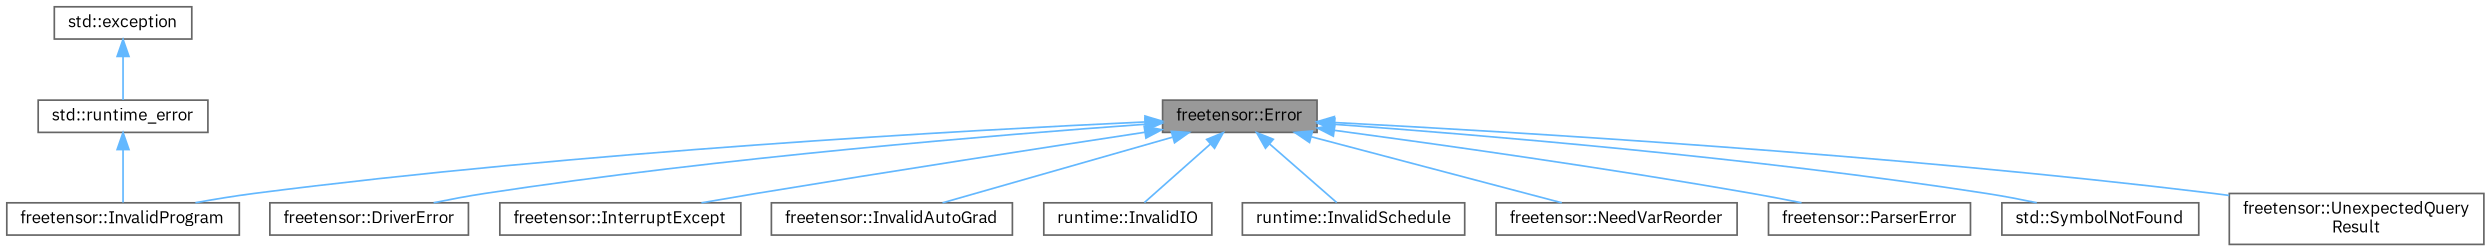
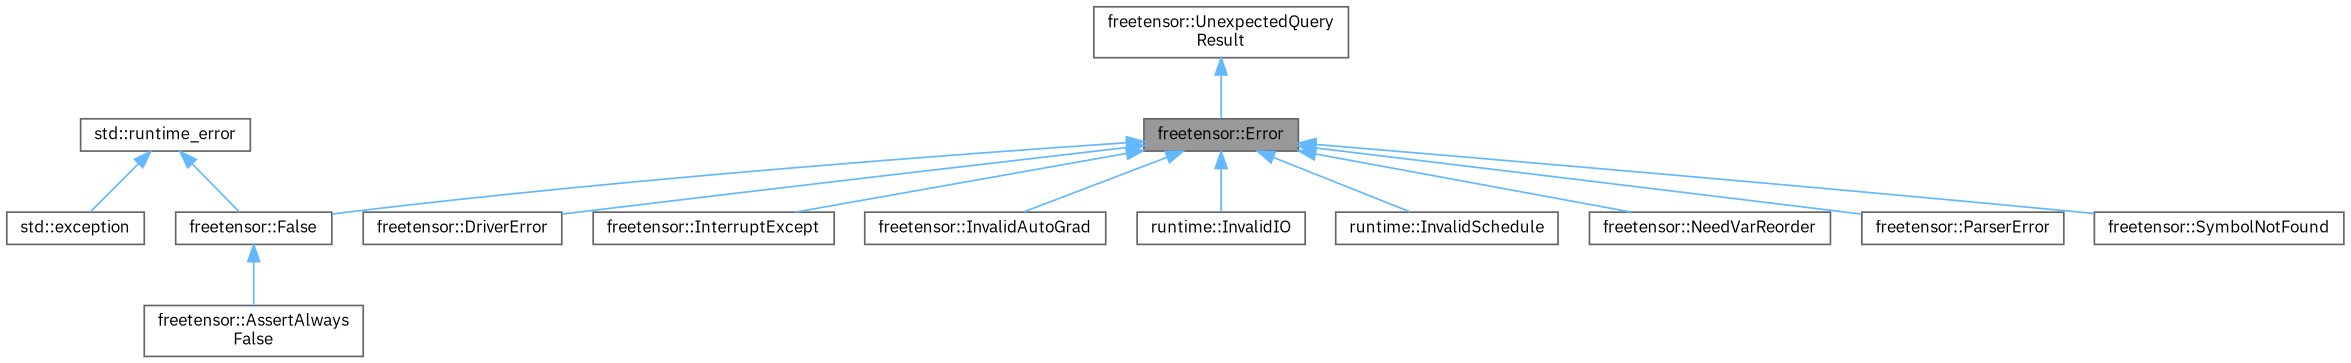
(123, 78) -> (114, 188)
(1782, 152) -> (1221, 97)
(123, 219) -> (254, 228)
(2100, 219) -> (2219, 228)
none -> (254, 331)
